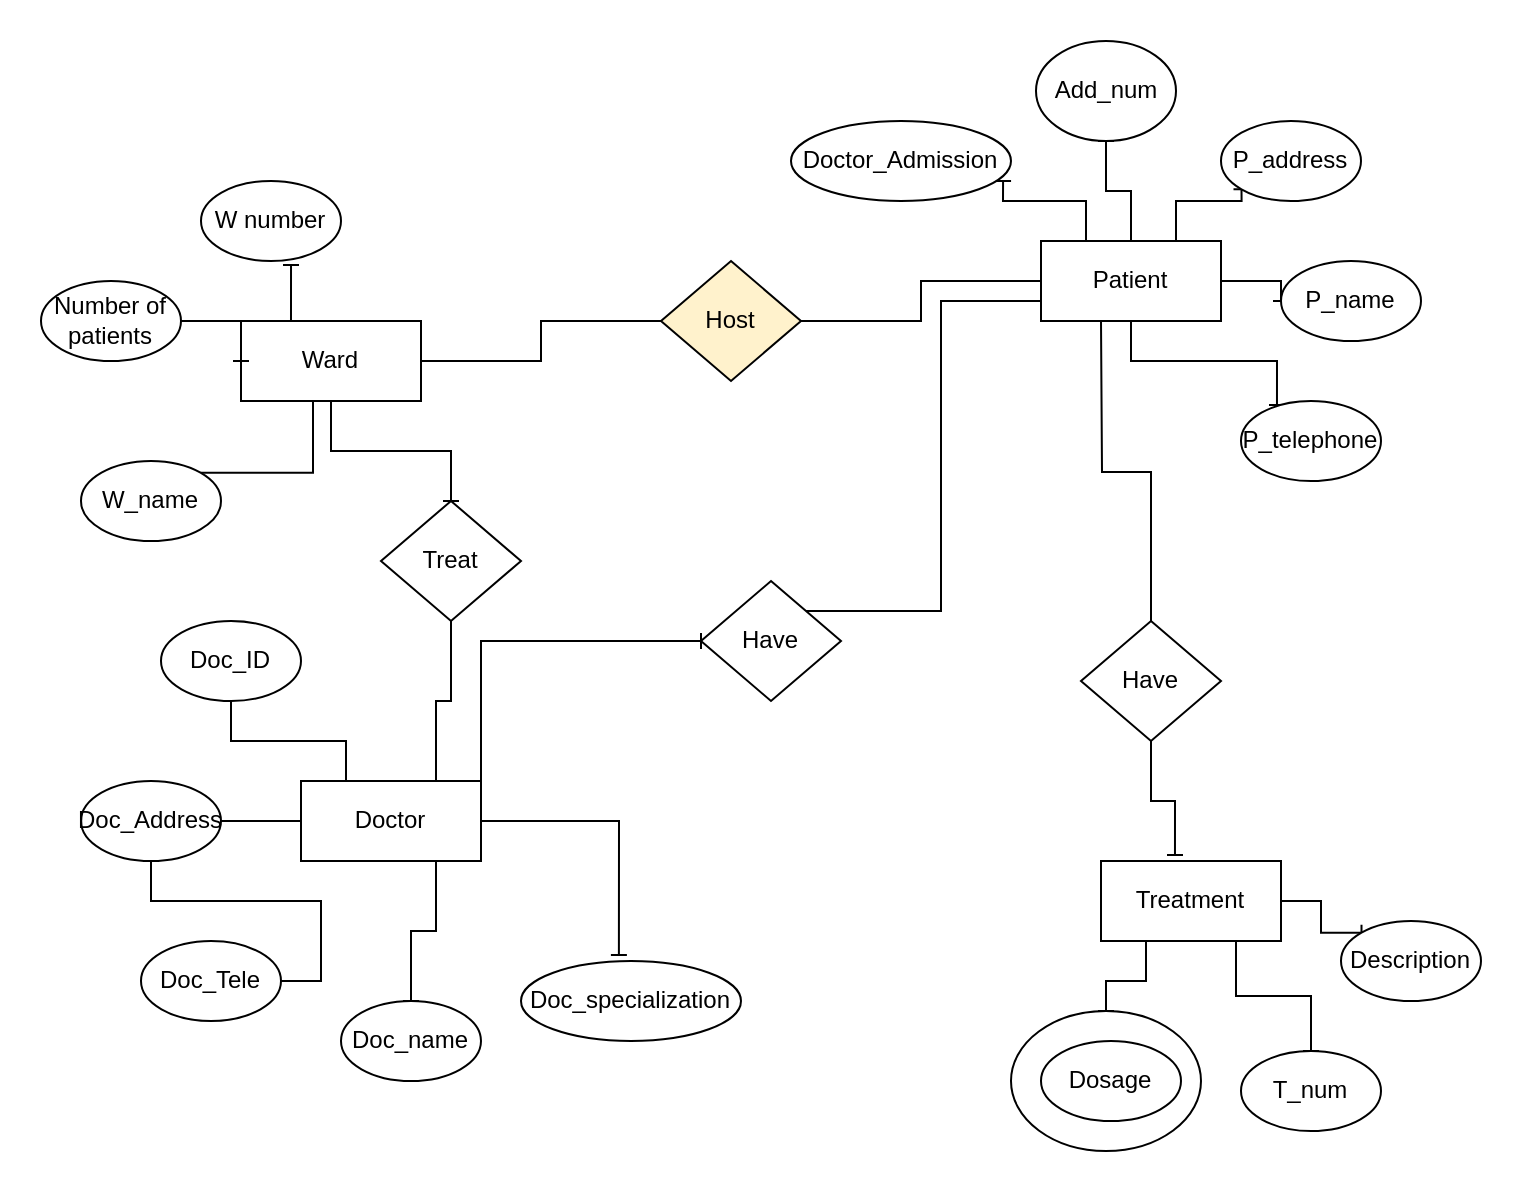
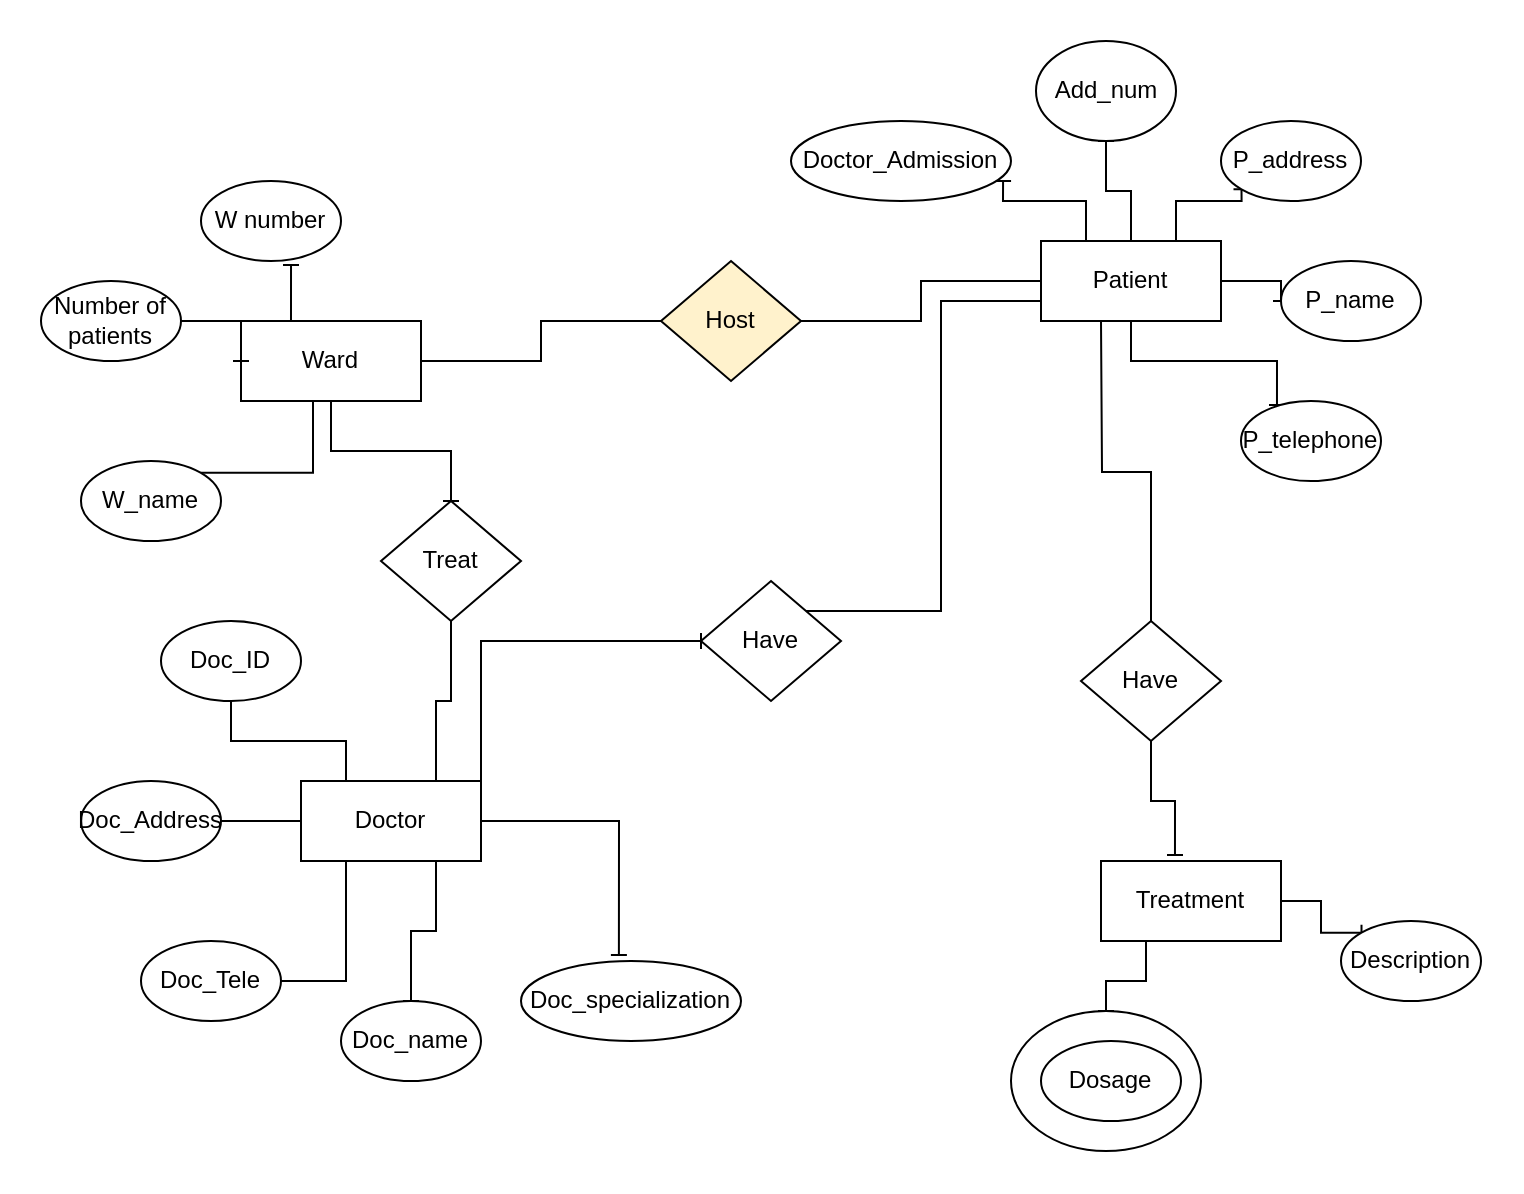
(258, 901) -> (346, 935)
(1273, 996) -> none
(1311, 1091) -> none
